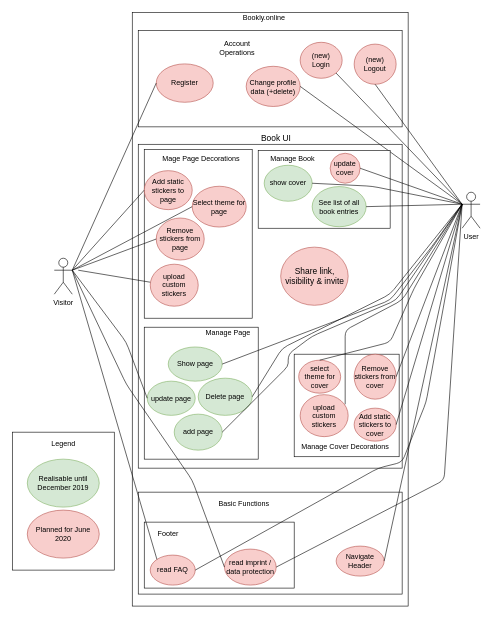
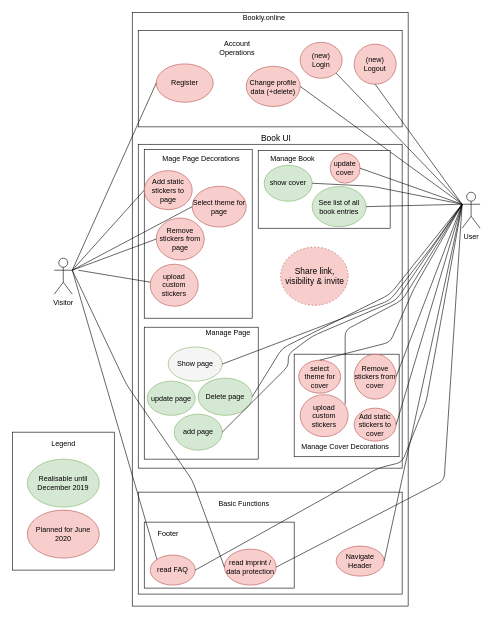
(315, 276) -> (315, 276)
(117, 330) -> none
(195, 364) -> (195, 364)
